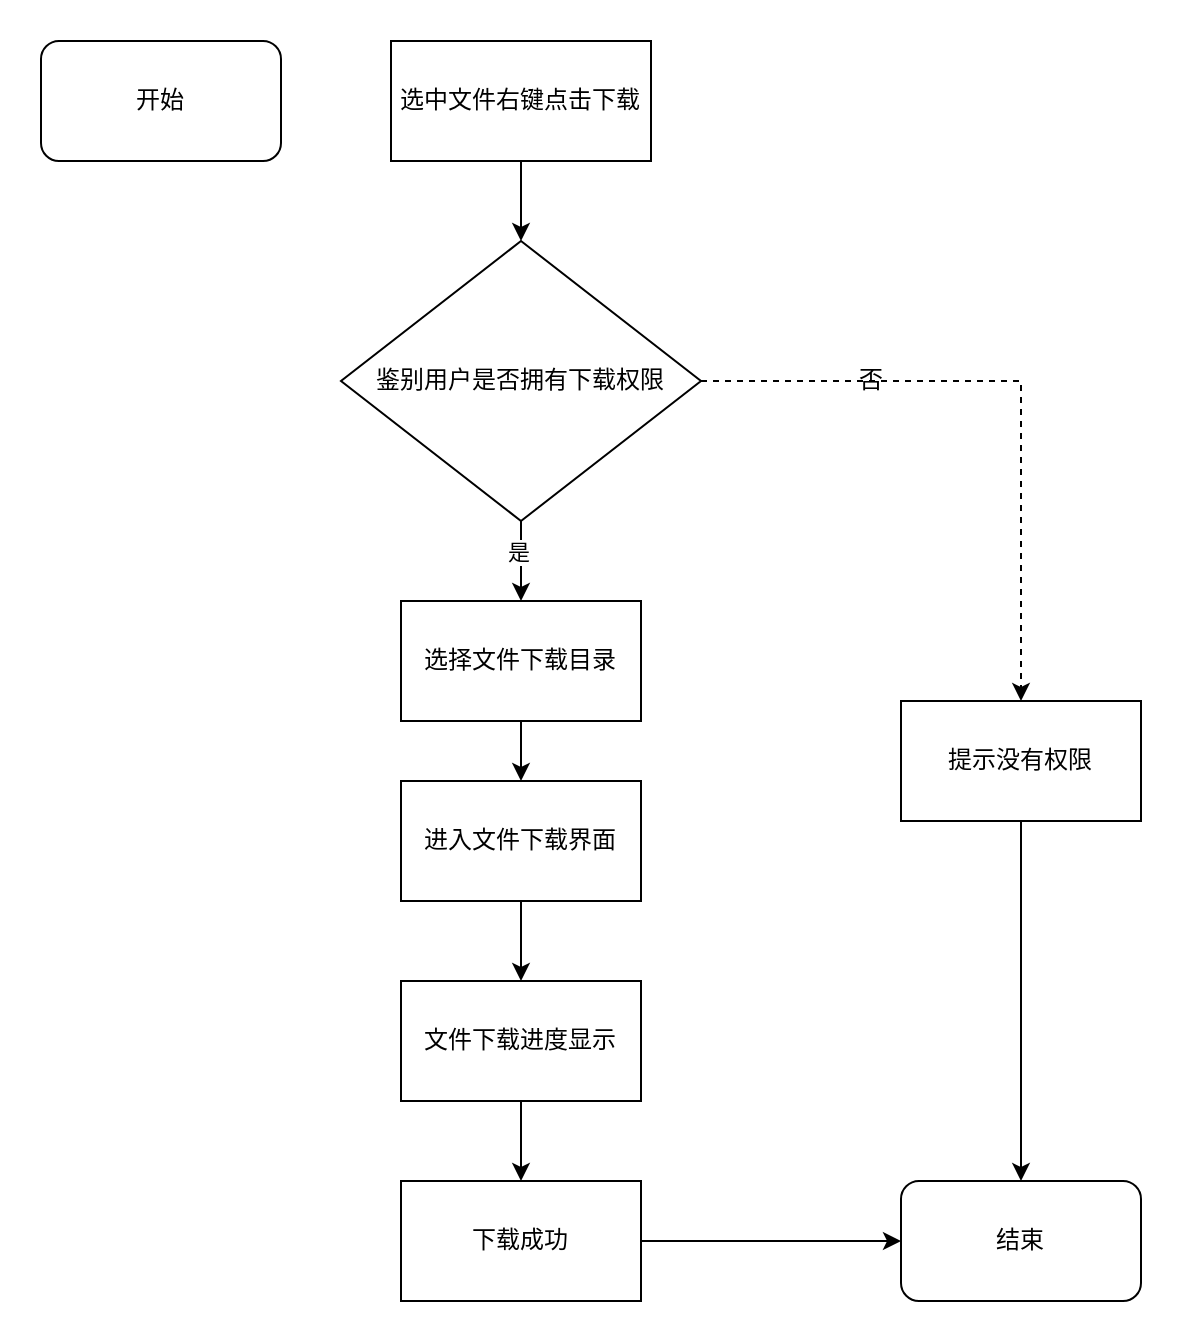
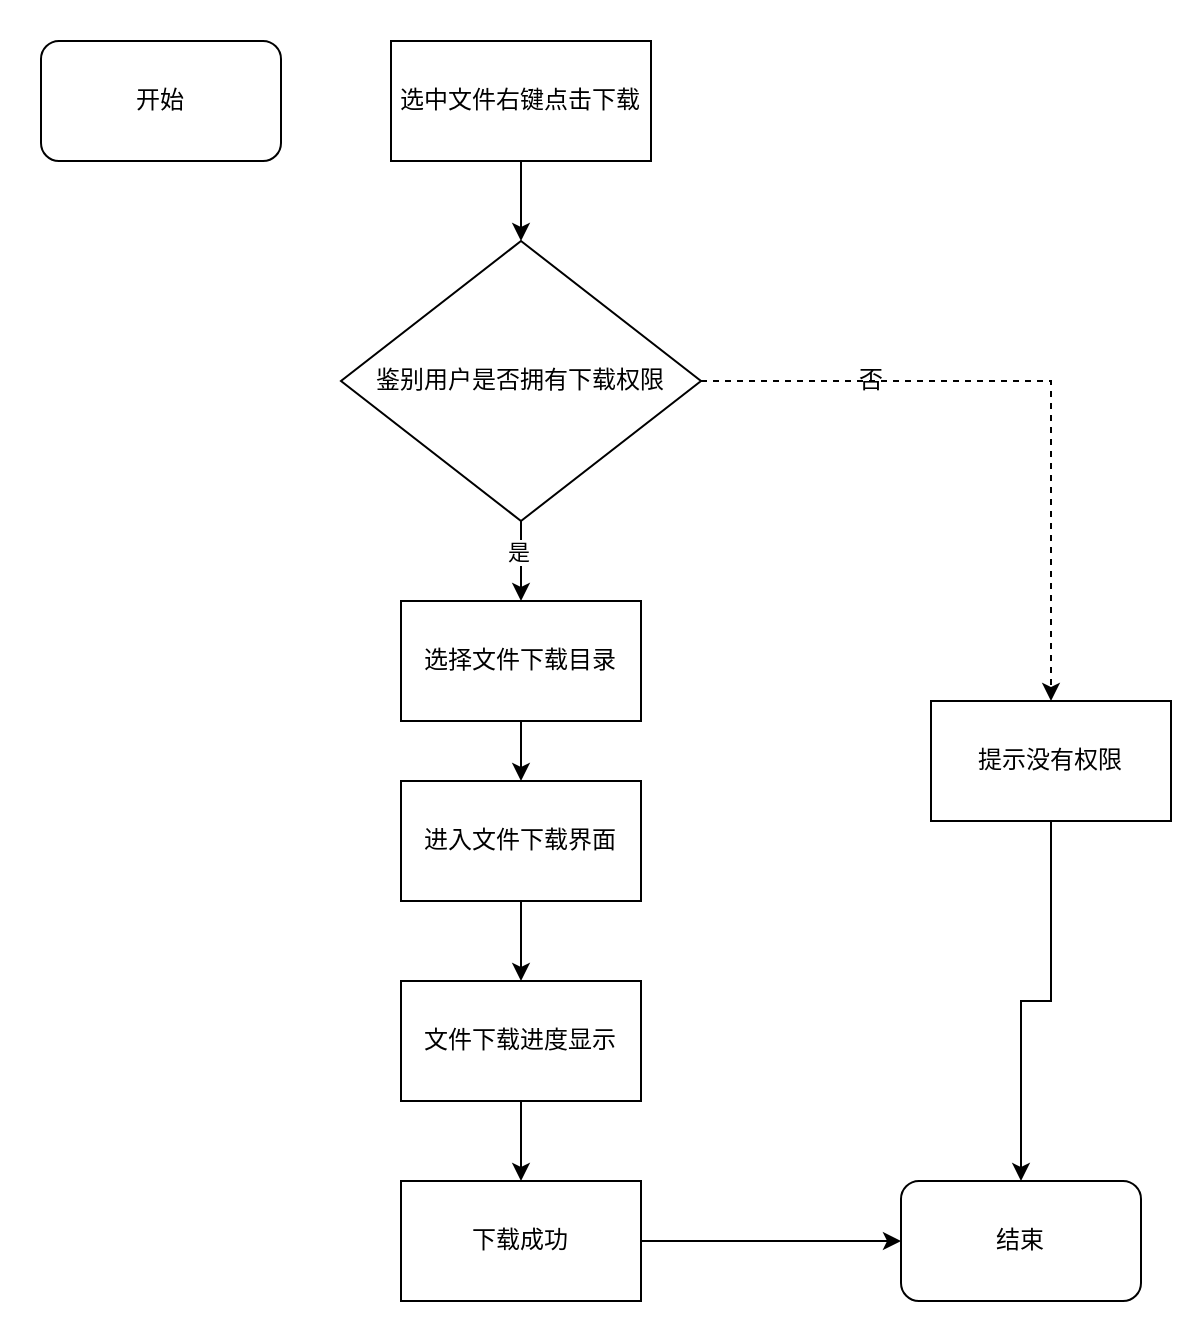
(1021, 761) -> (1051, 761)
